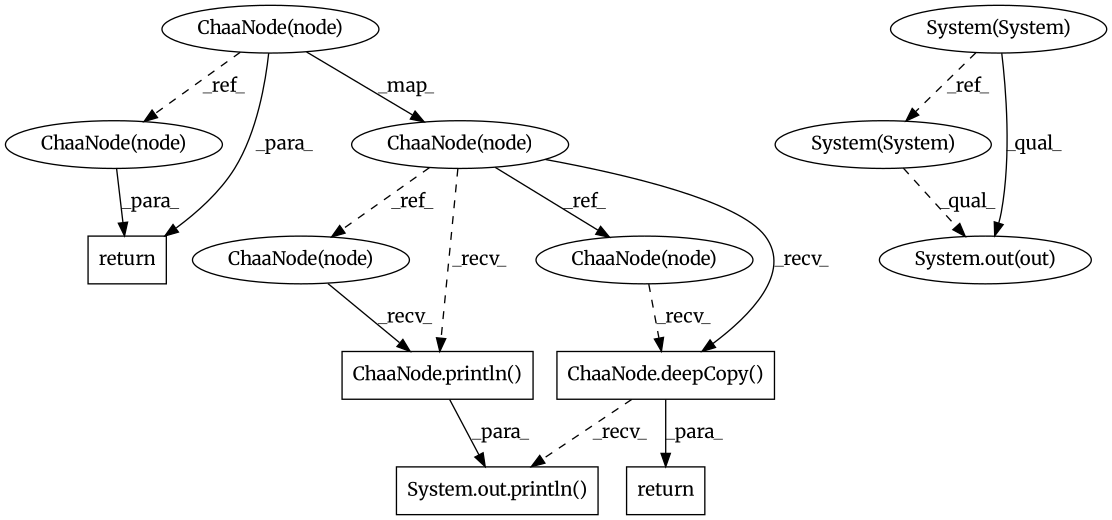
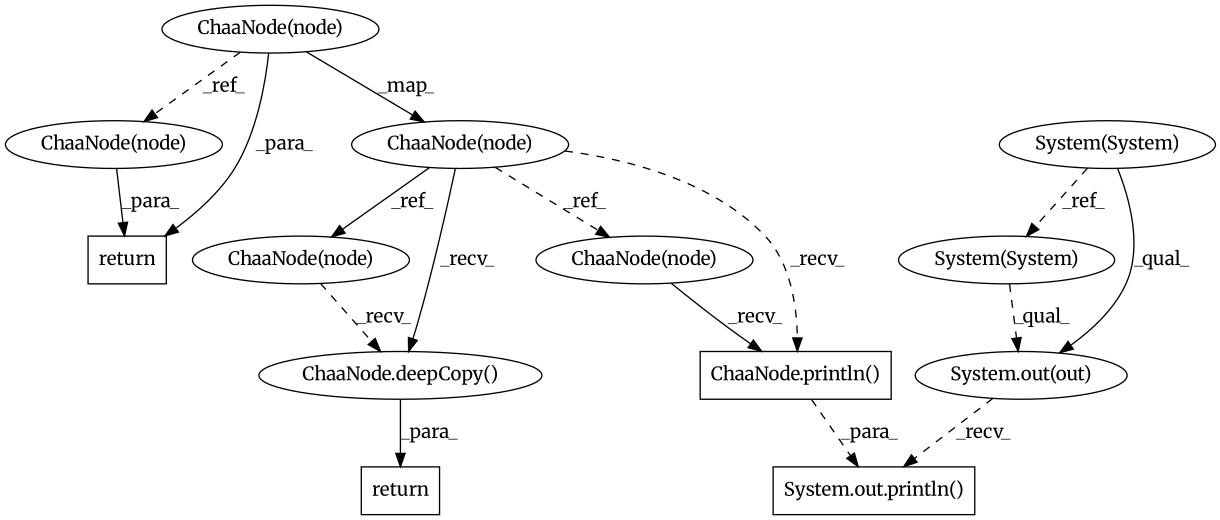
(666, 375) -> (400, 375)
(464, 427) -> (831, 427)
(587, 429) -> (954, 428)
